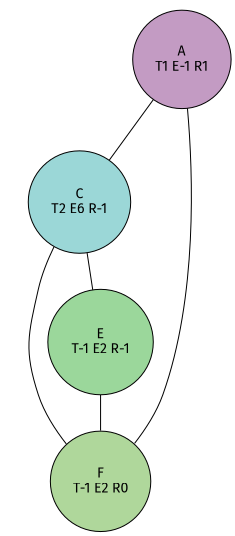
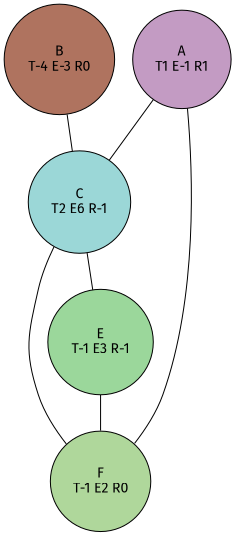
none -> (59, 59)
(101, 342) -> (101, 342)
